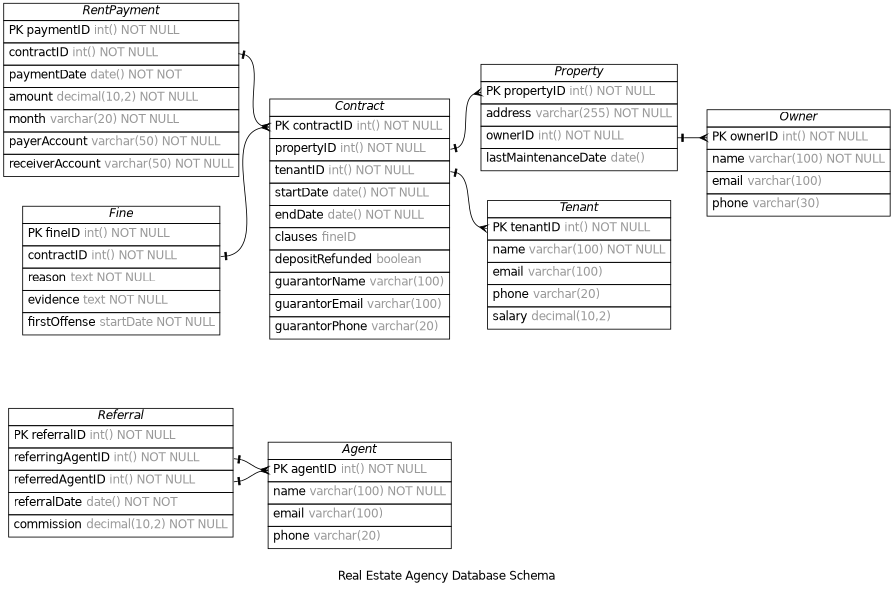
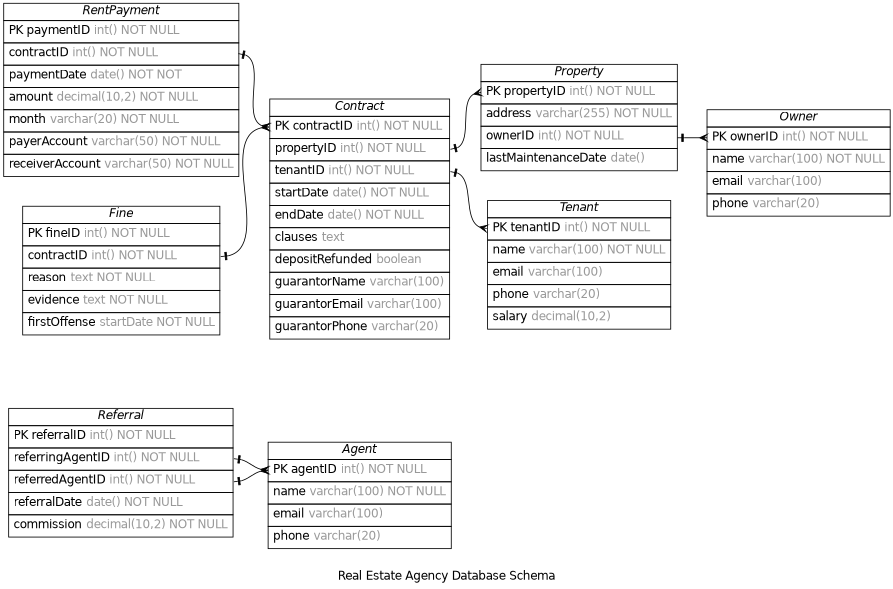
(786, 204) -> (786, 204)
(339, 238) -> (333, 238)
(132, 502) -> (134, 502)
